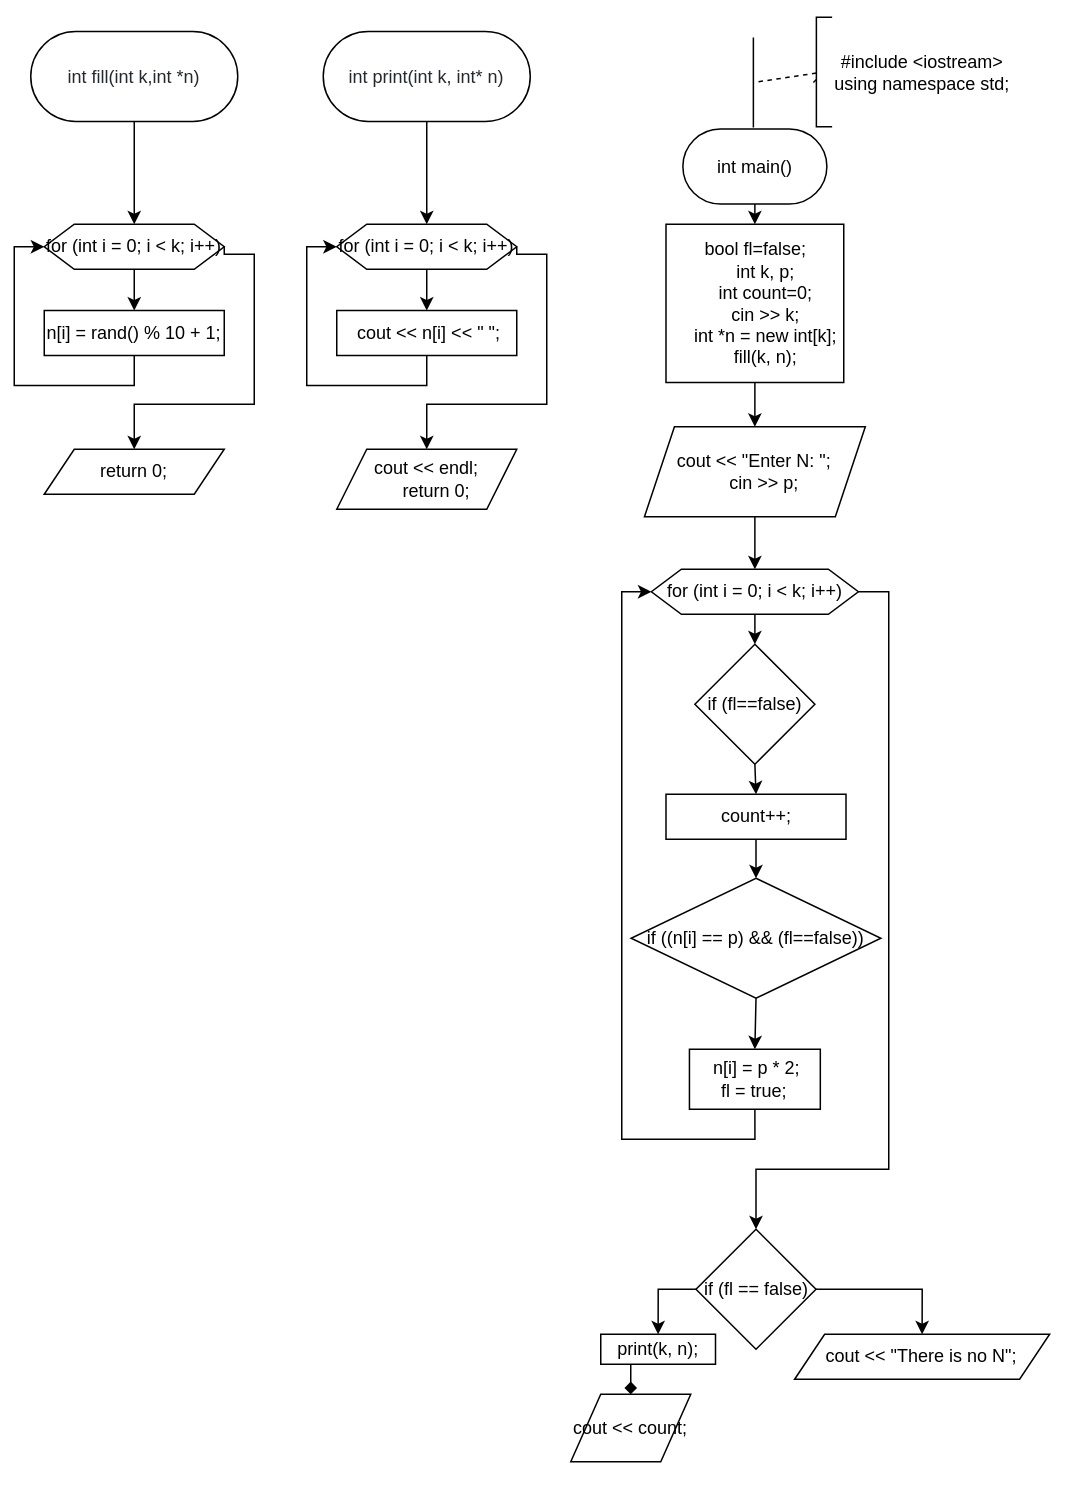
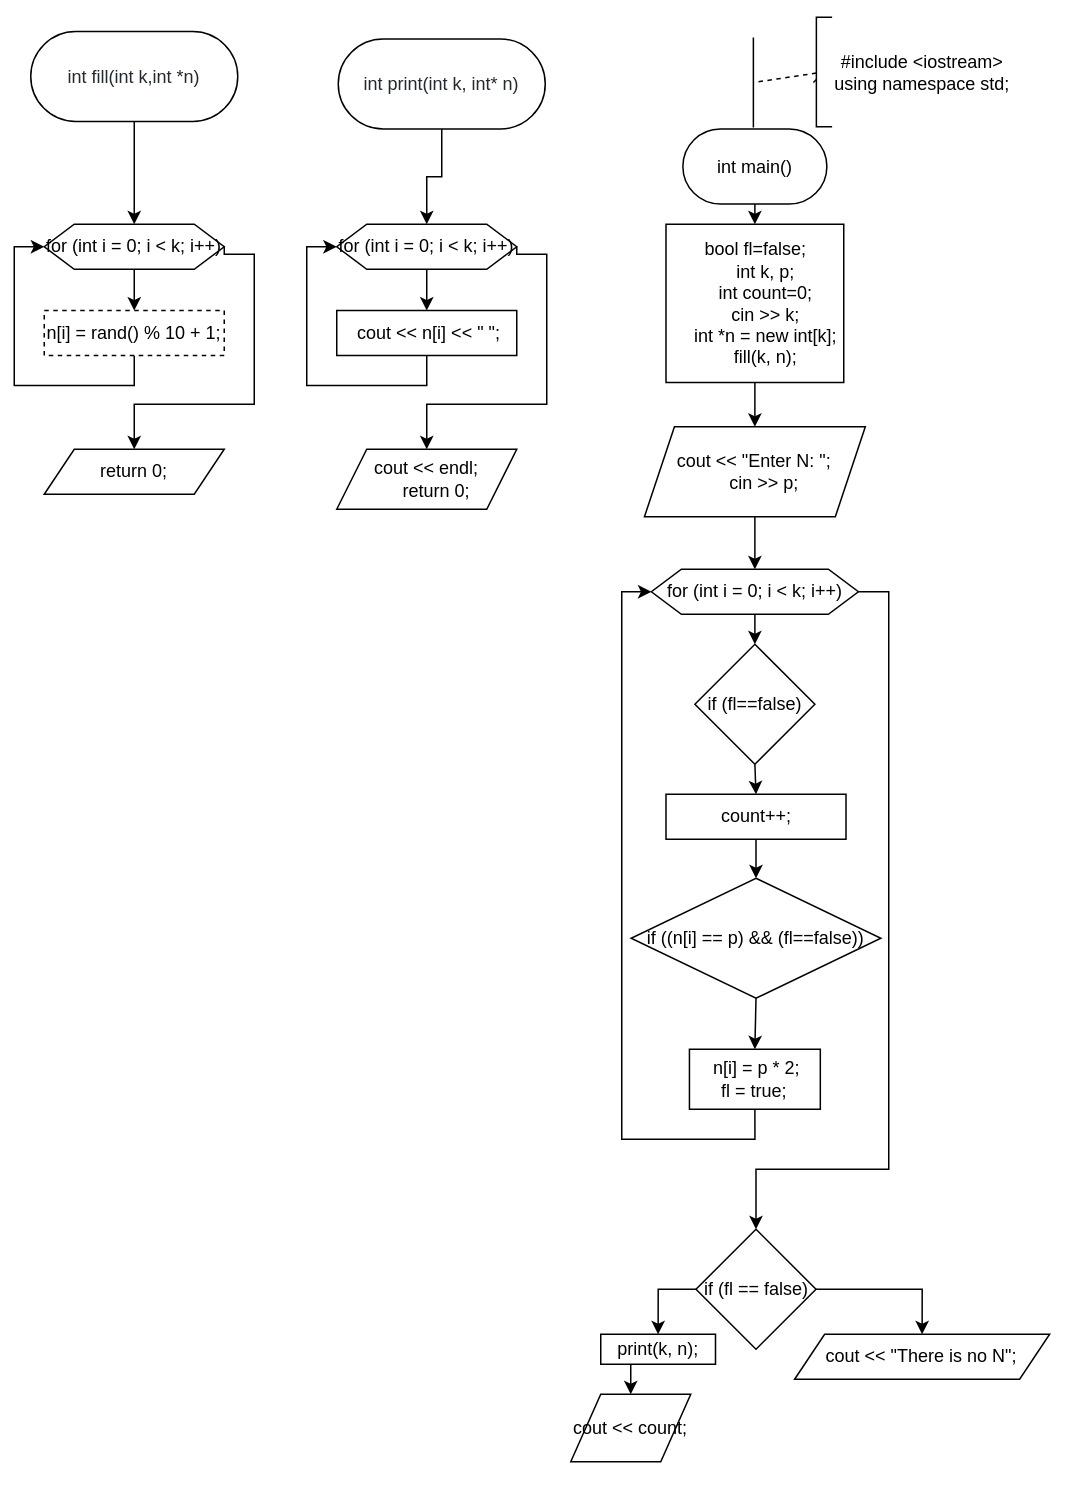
(427, 77) -> (442, 84)
(134, 333) -> (134, 333)
(631, 1382) -> (631, 1383)
